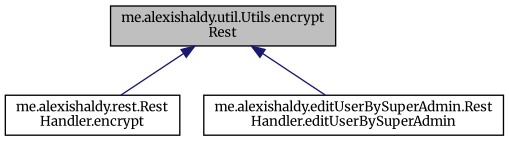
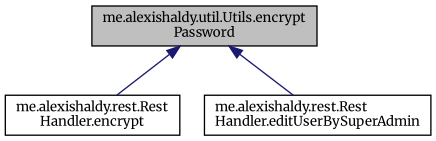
(223, 26) -> (204, 26)
(354, 115) -> (318, 115)
